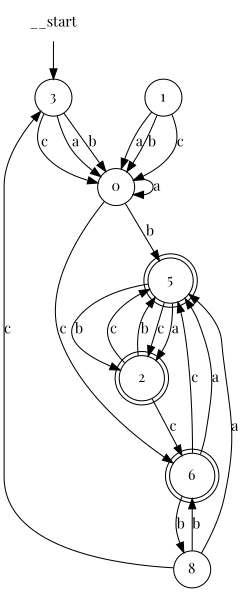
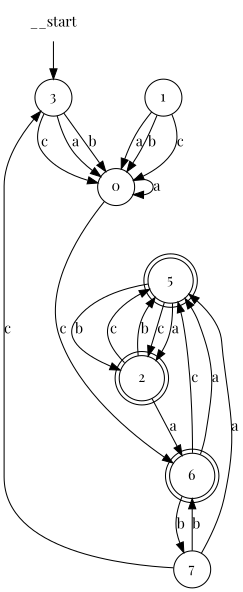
(140, 228) -> none
(173, 427) -> (173, 427)
(192, 569) -> (192, 569)
